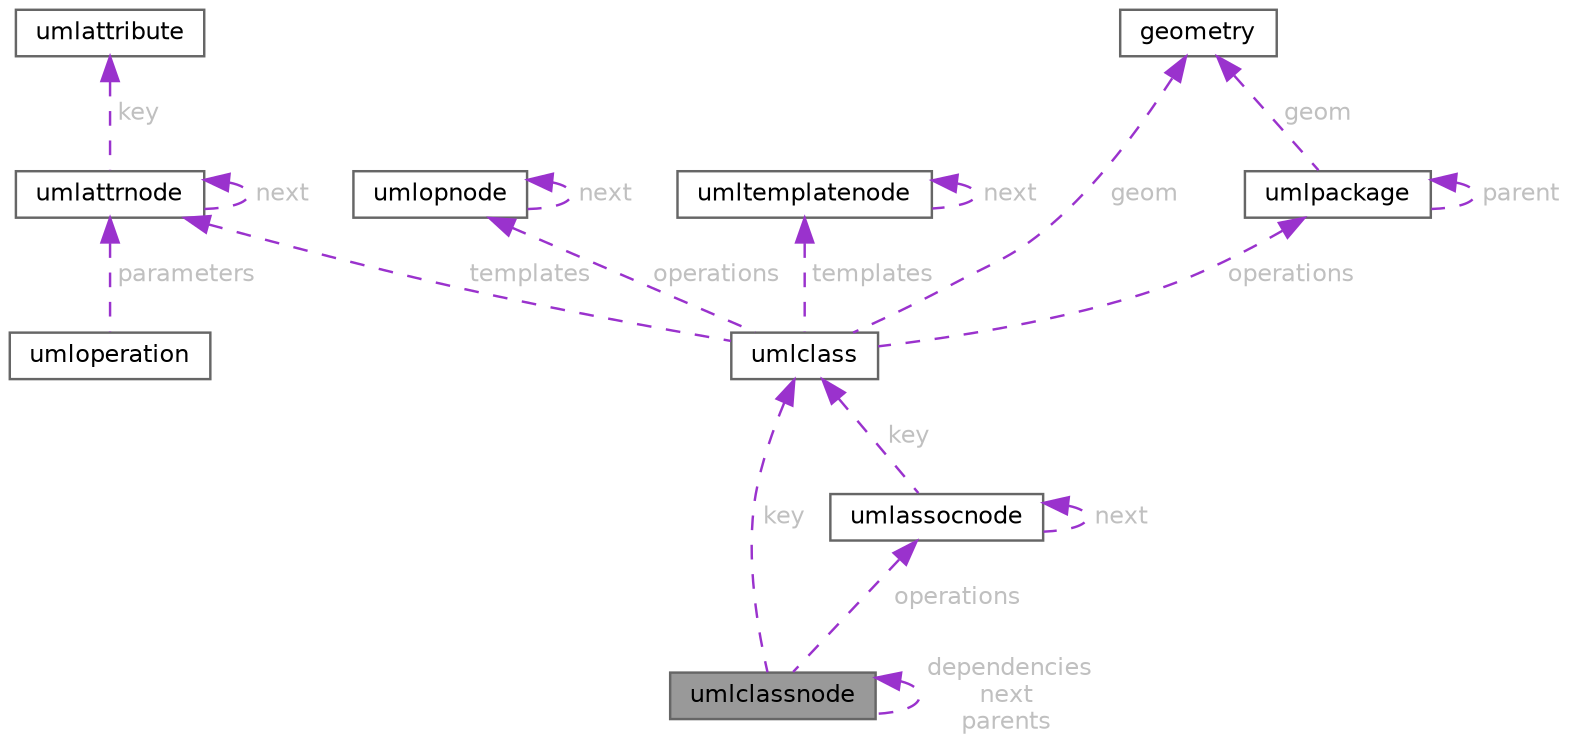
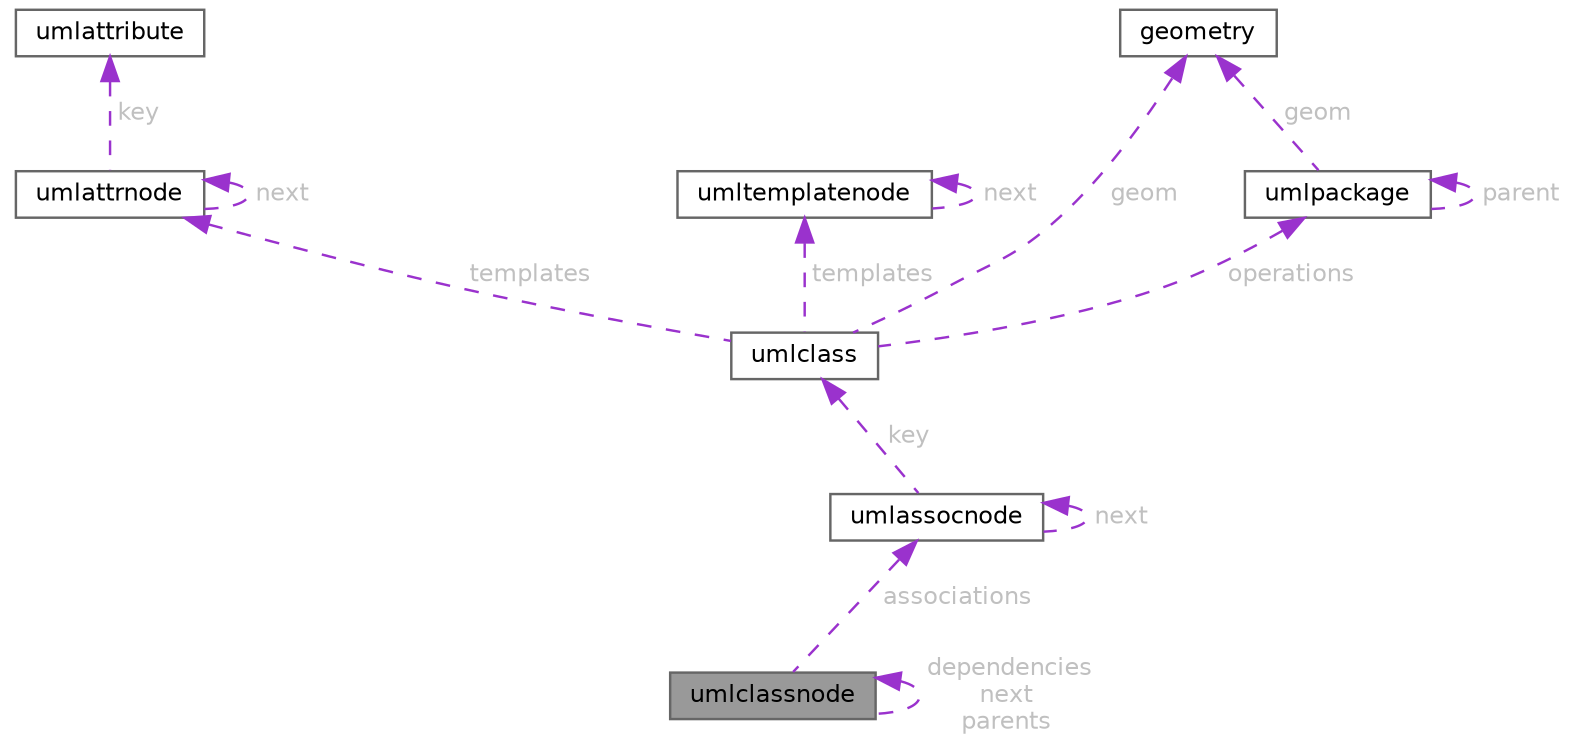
(440, 194) -> none
(110, 356) -> none
(752, 536) -> none
(954, 598) -> (954, 598)
